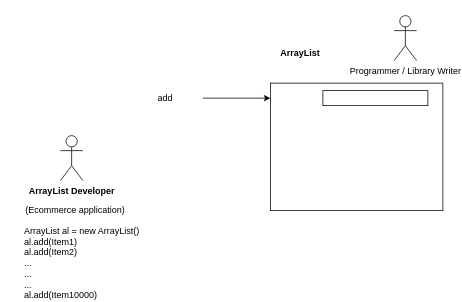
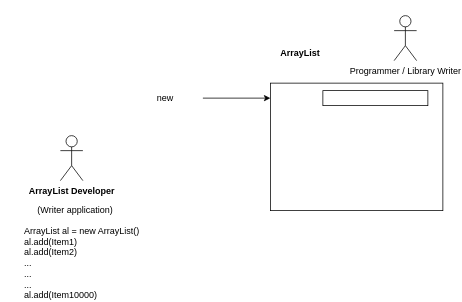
(165, 98) -> (165, 98)
(75, 210) -> (75, 210)
